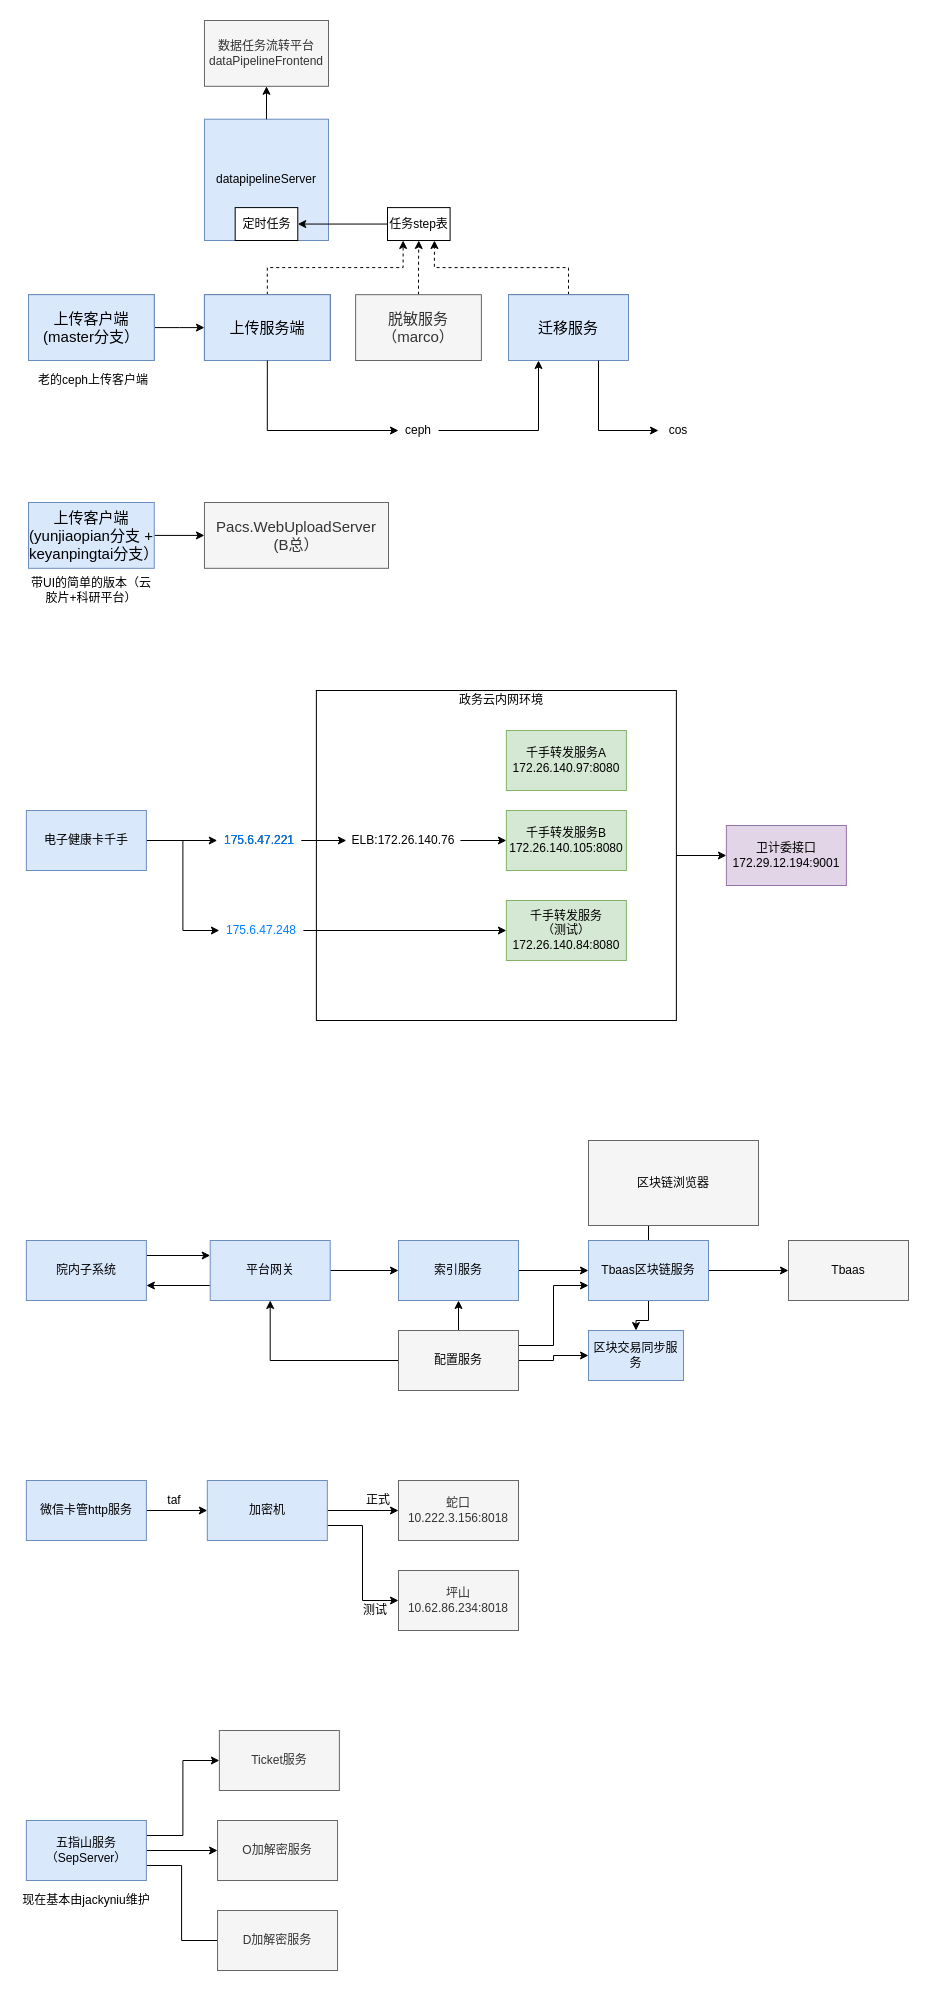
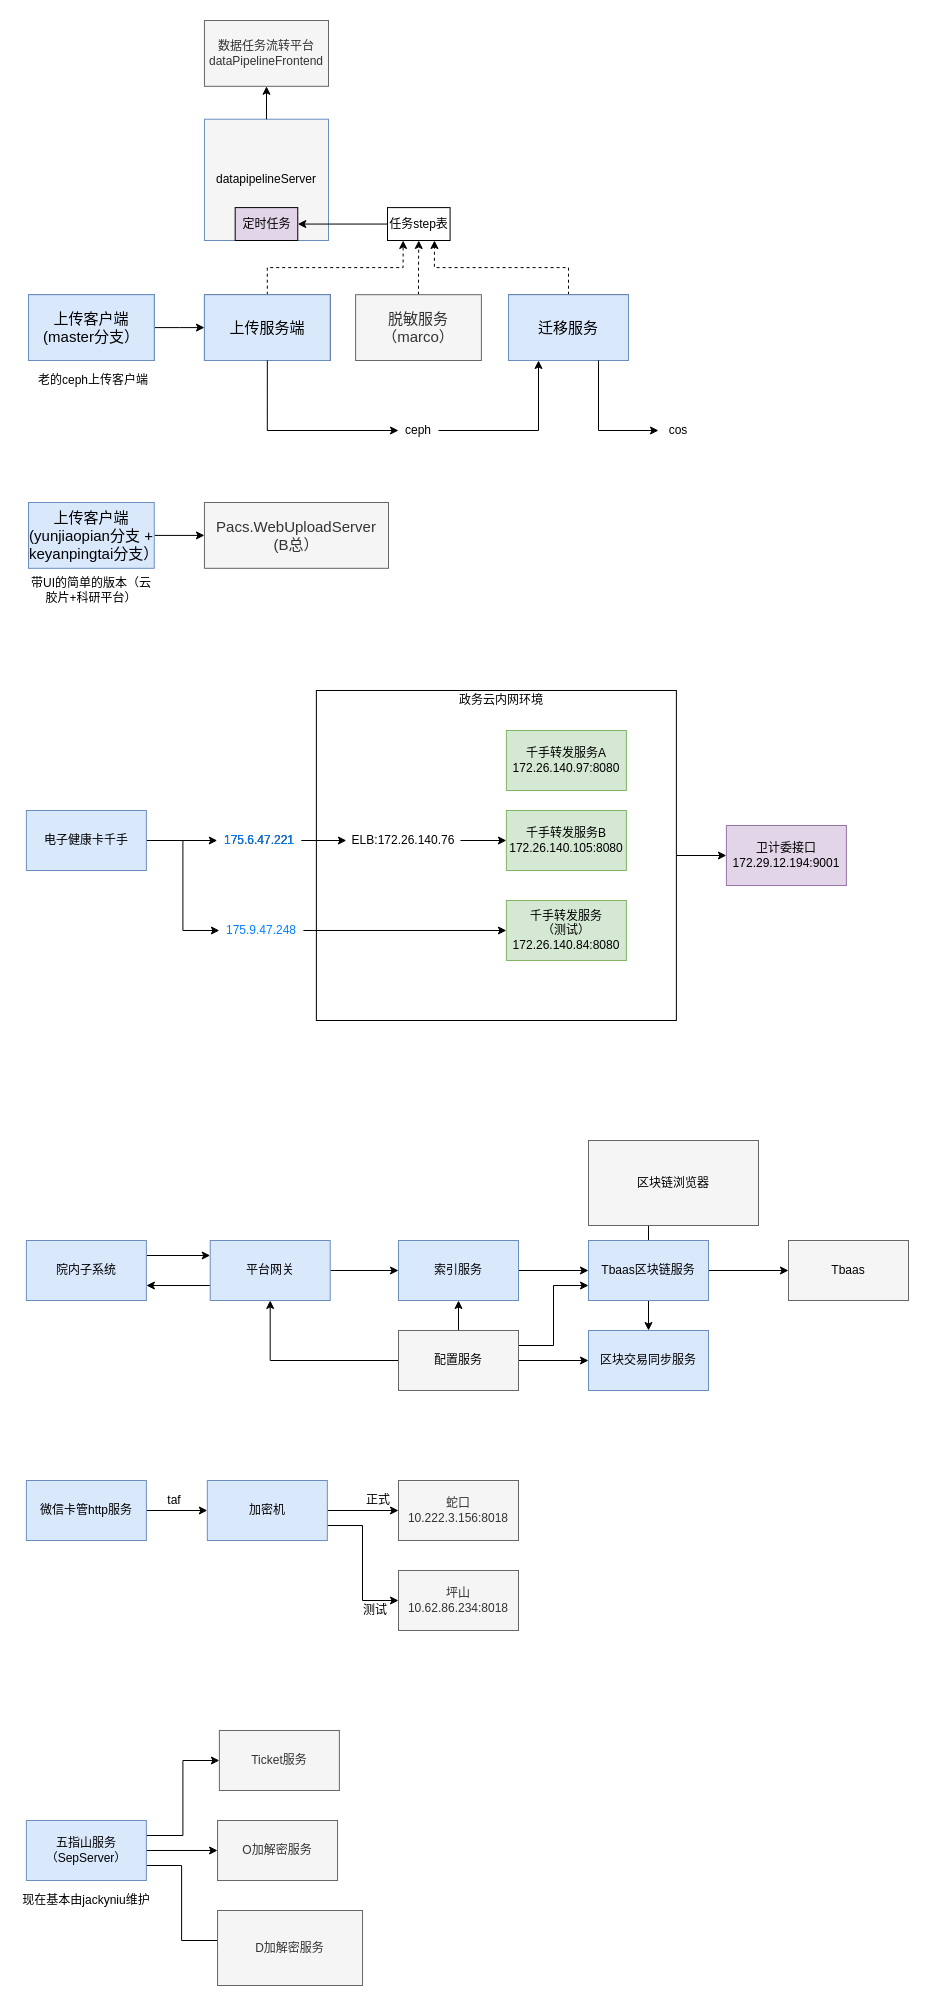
(266, 180) -> (266, 180)
(266, 224) -> (266, 224)
(262, 931) -> (262, 931)
(636, 1356) -> (649, 1361)
(278, 1941) -> (290, 1948)
